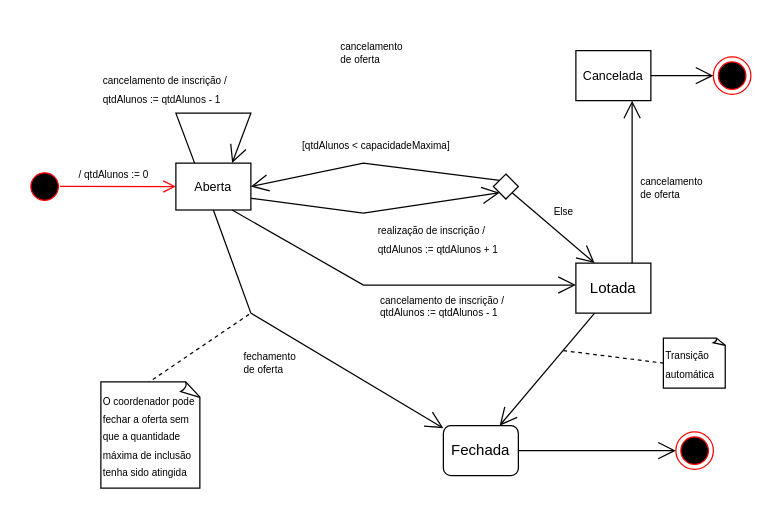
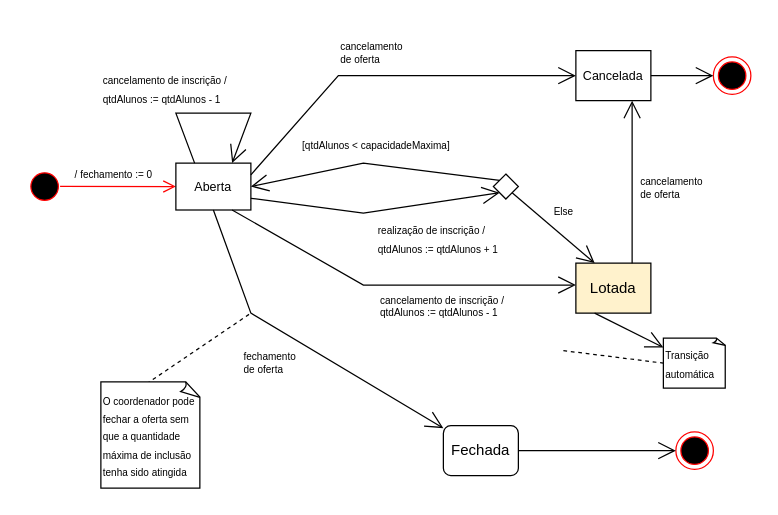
none -> (389, 76)
(114, 173) -> (114, 173)
(613, 288) -> (613, 288)
(548, 368) -> (628, 330)
